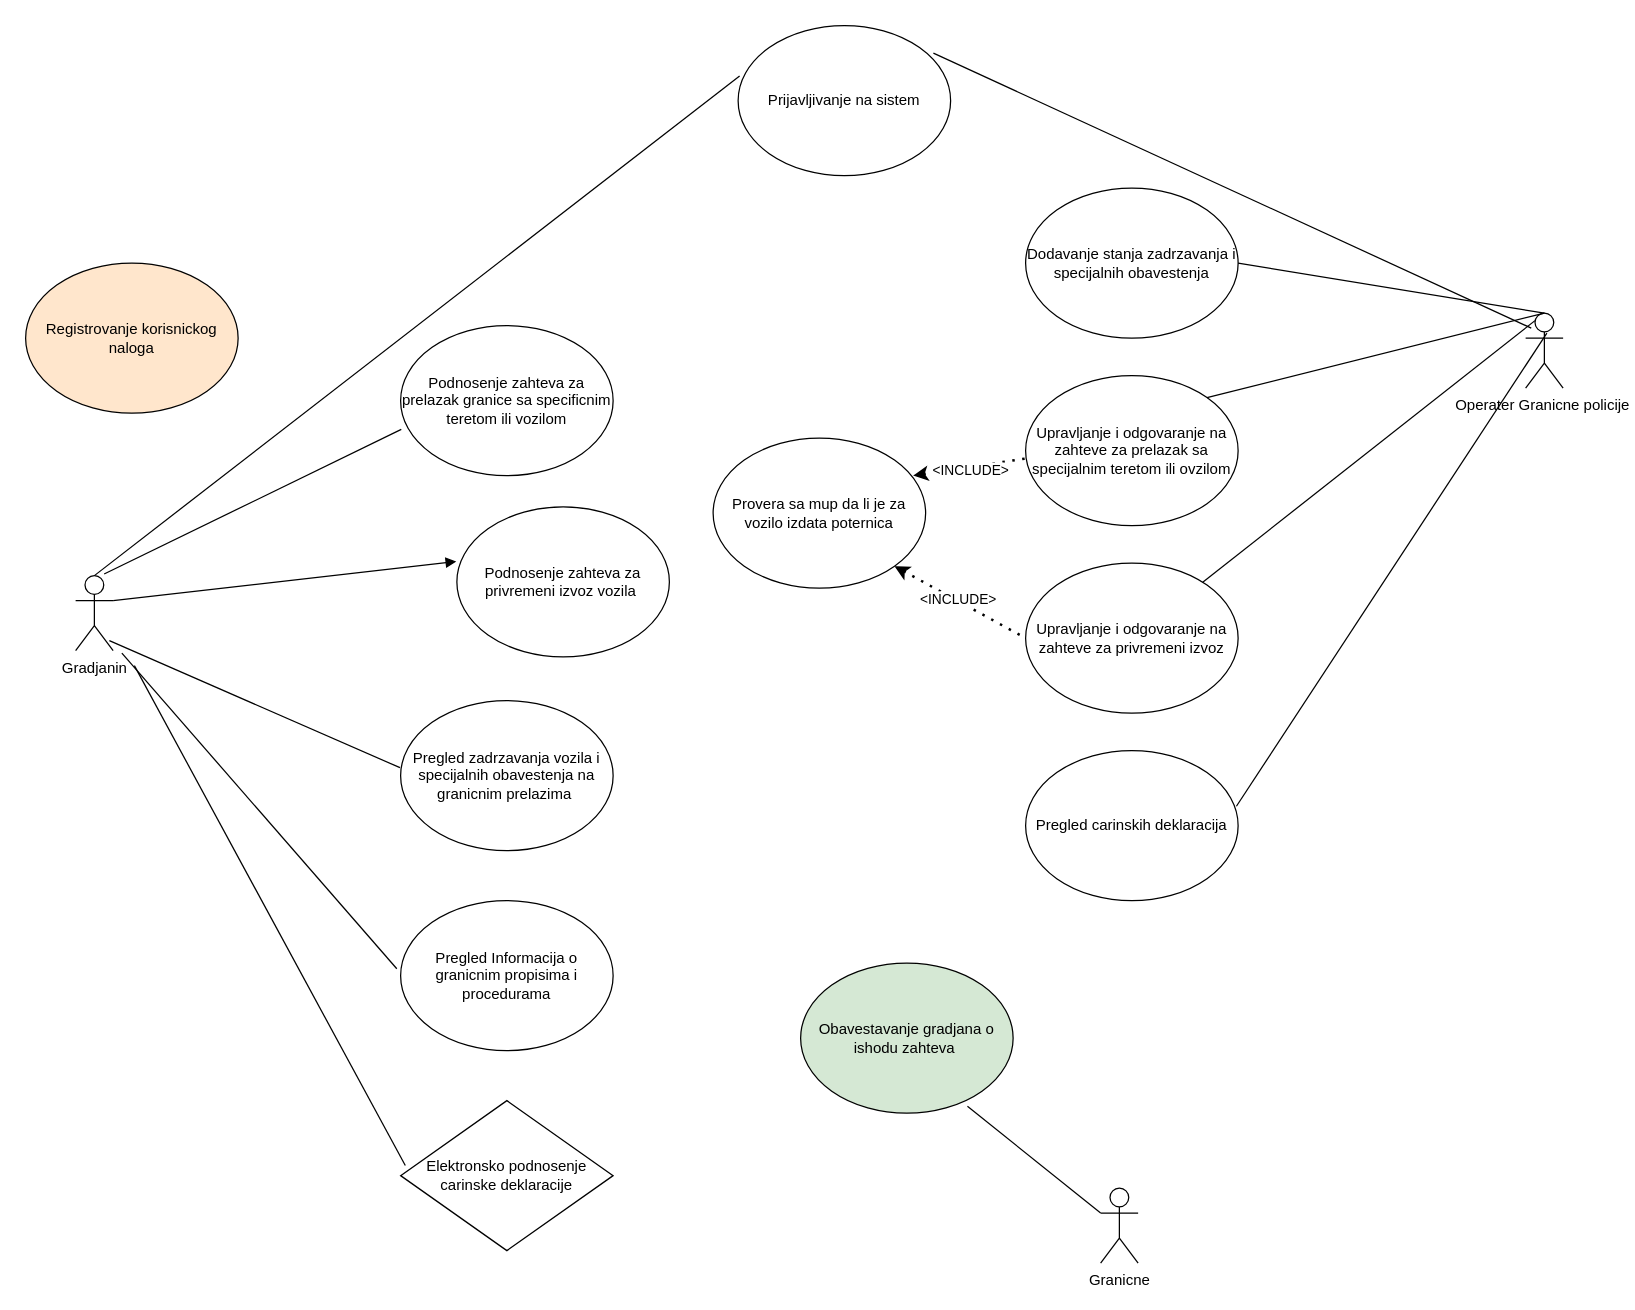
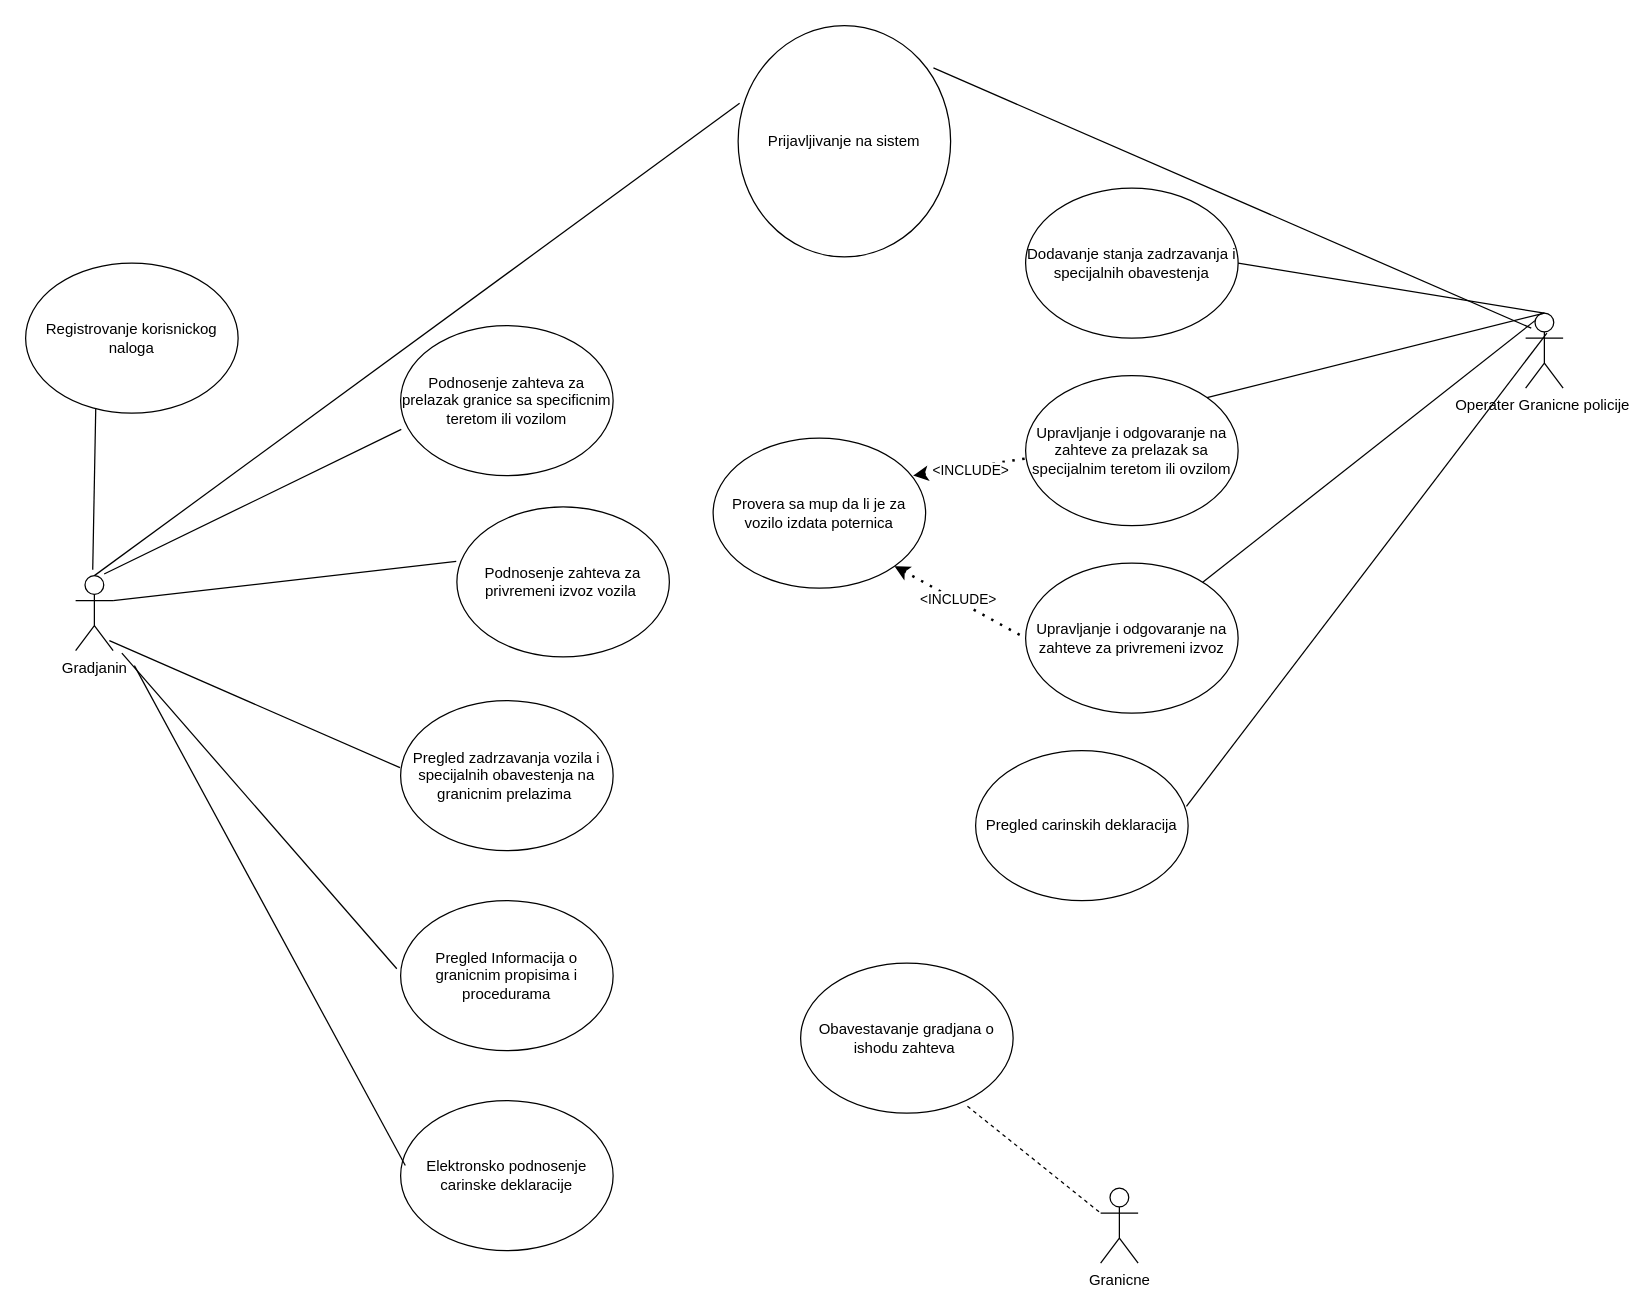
(844, 101) -> (844, 141)
(132, 338) -> (132, 338)
none -> (94, 490)
(444, 563) -> (449, 562)
(1132, 826) -> (1082, 826)
(907, 1038) -> (907, 1038)
(1033, 1159) -> (1033, 1159)
(507, 1176) -> (507, 1176)
